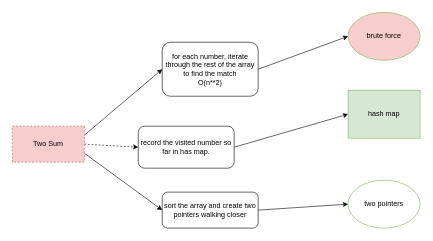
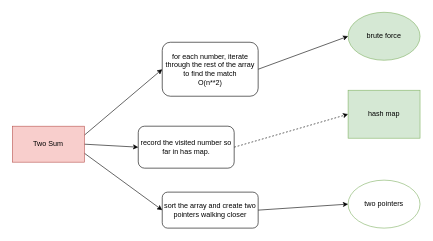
(384, 36) -> (384, 36)
(289, 131) -> (289, 131)
(48, 144) -> (48, 144)
(109, 146) -> (109, 146)
